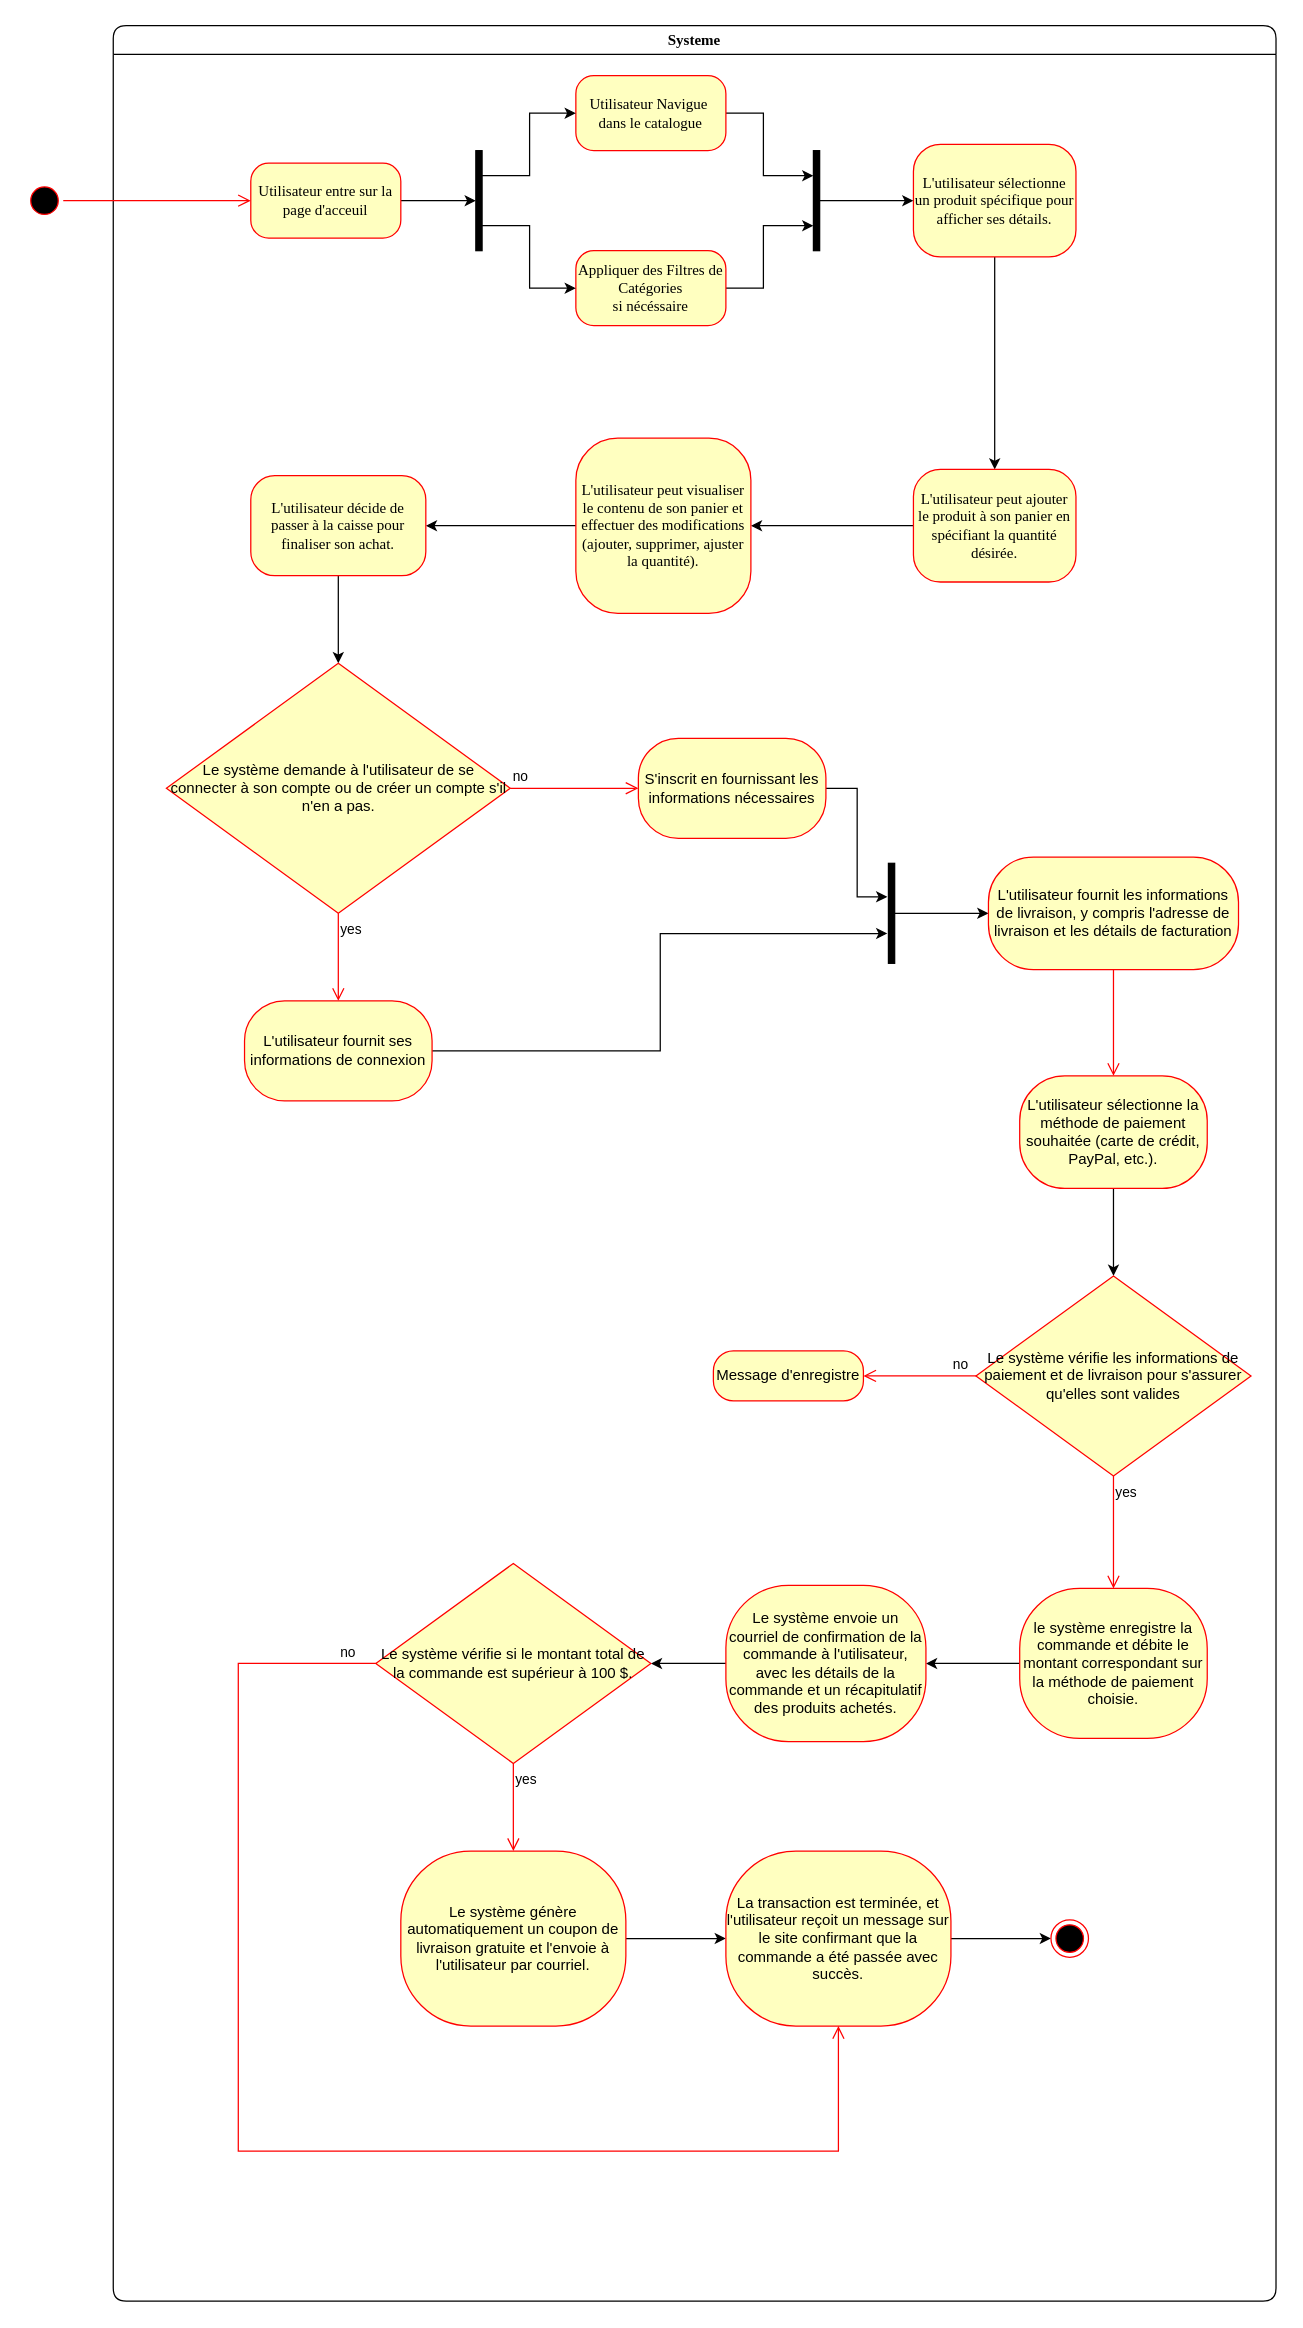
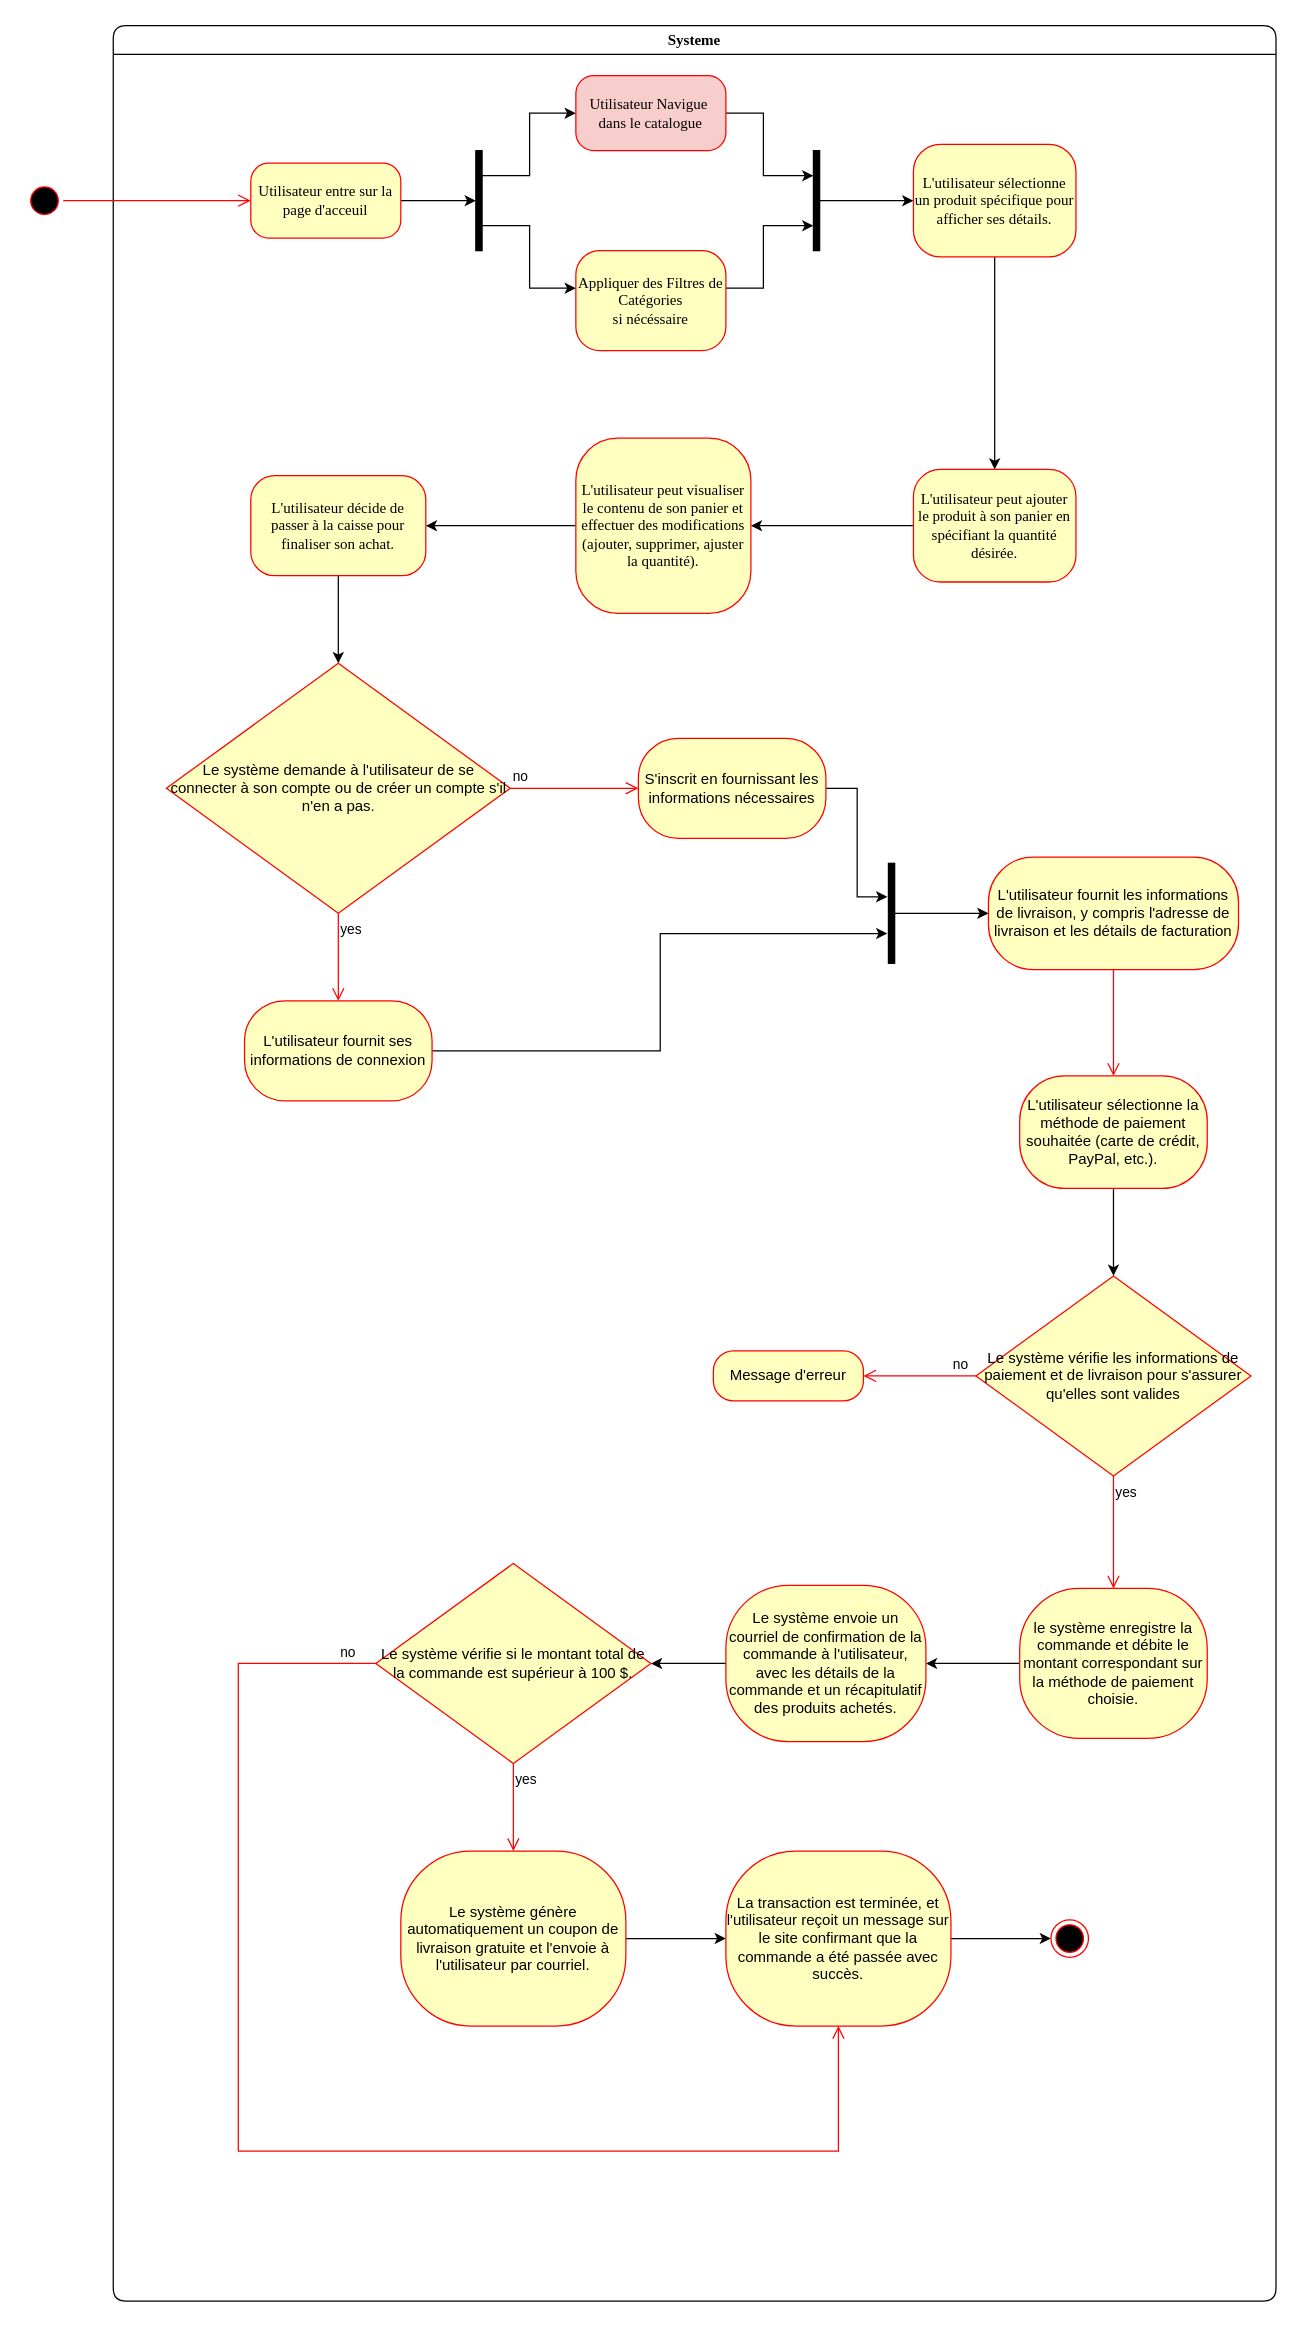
(651, 113) -> (651, 113)
(651, 288) -> (651, 301)
(788, 1376) -> (788, 1376)
